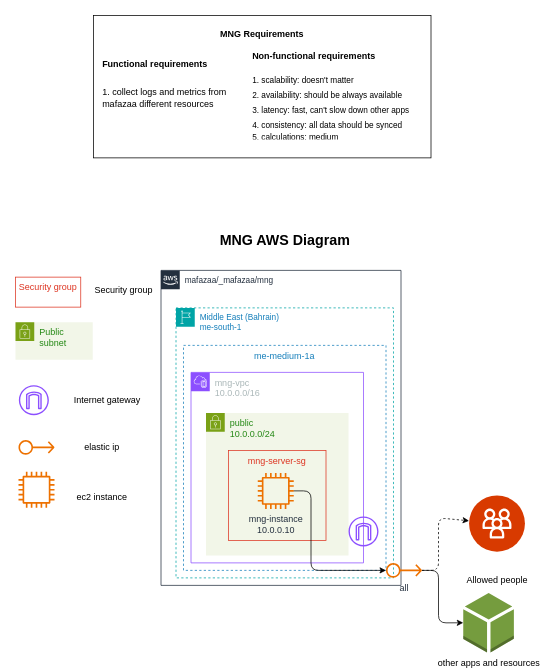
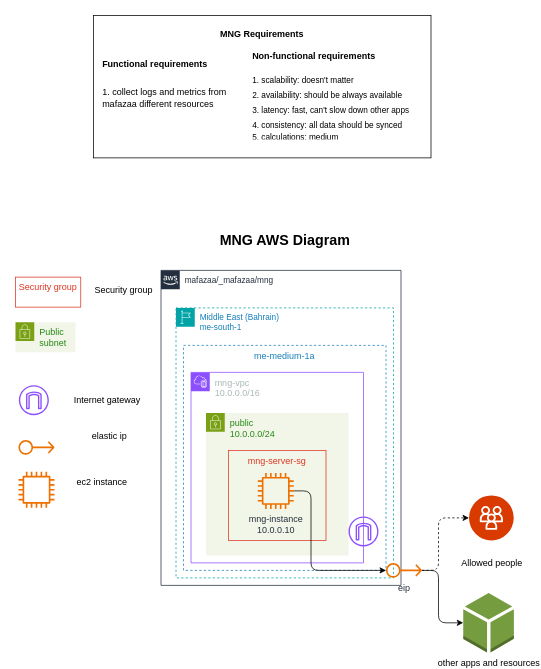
(54, 341) -> (45, 337)
(102, 447) -> (109, 436)
(102, 497) -> (102, 482)
(497, 524) -> (491, 518)
(404, 589) -> (404, 589)
